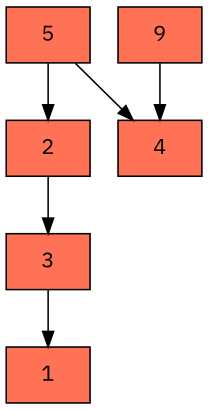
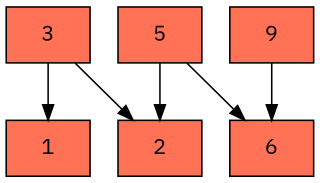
(160, 148) -> (272, 148)
(48, 197) -> (99, 86)
